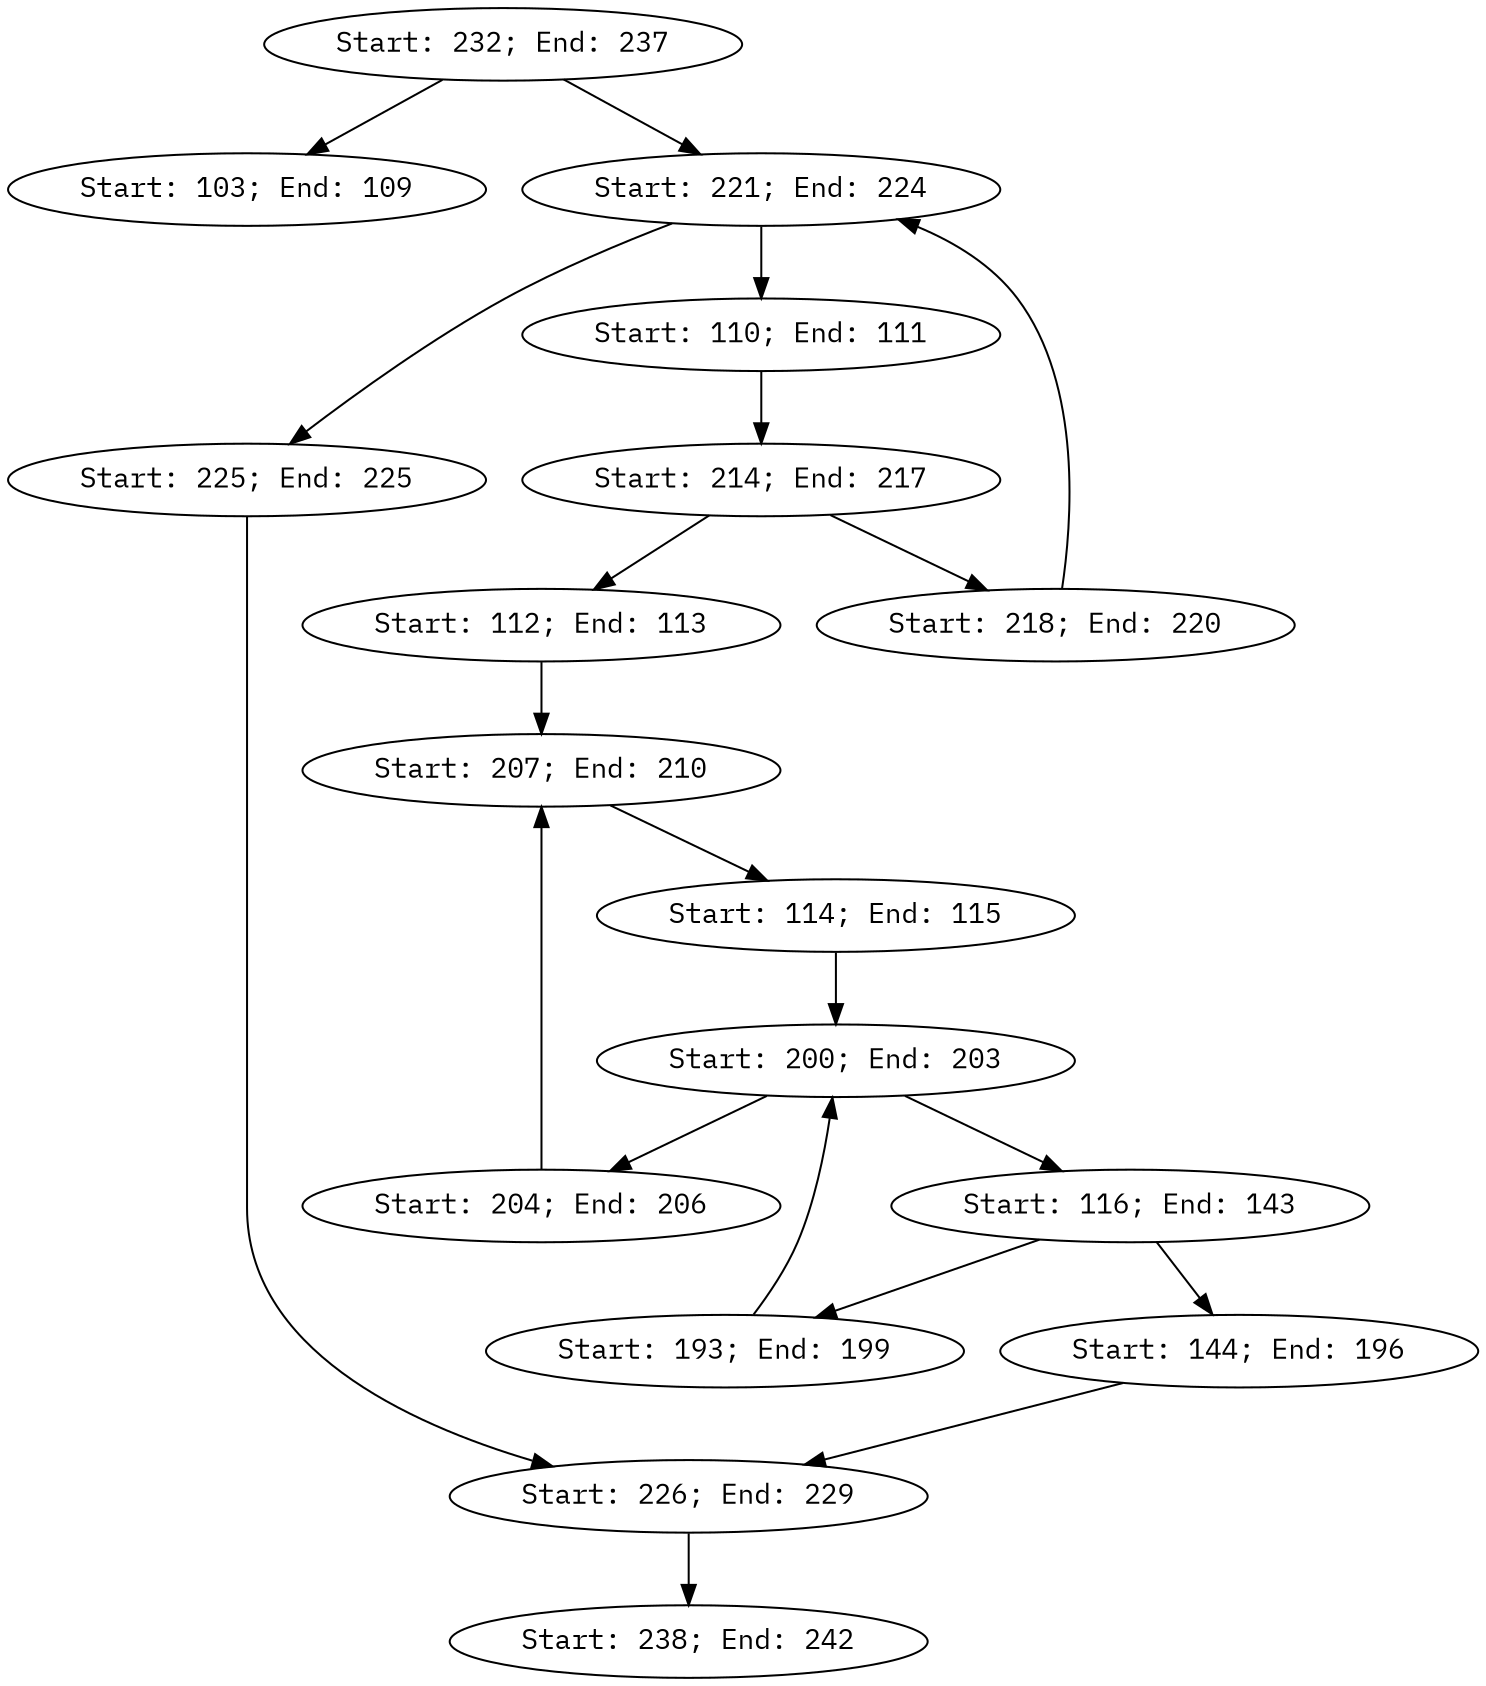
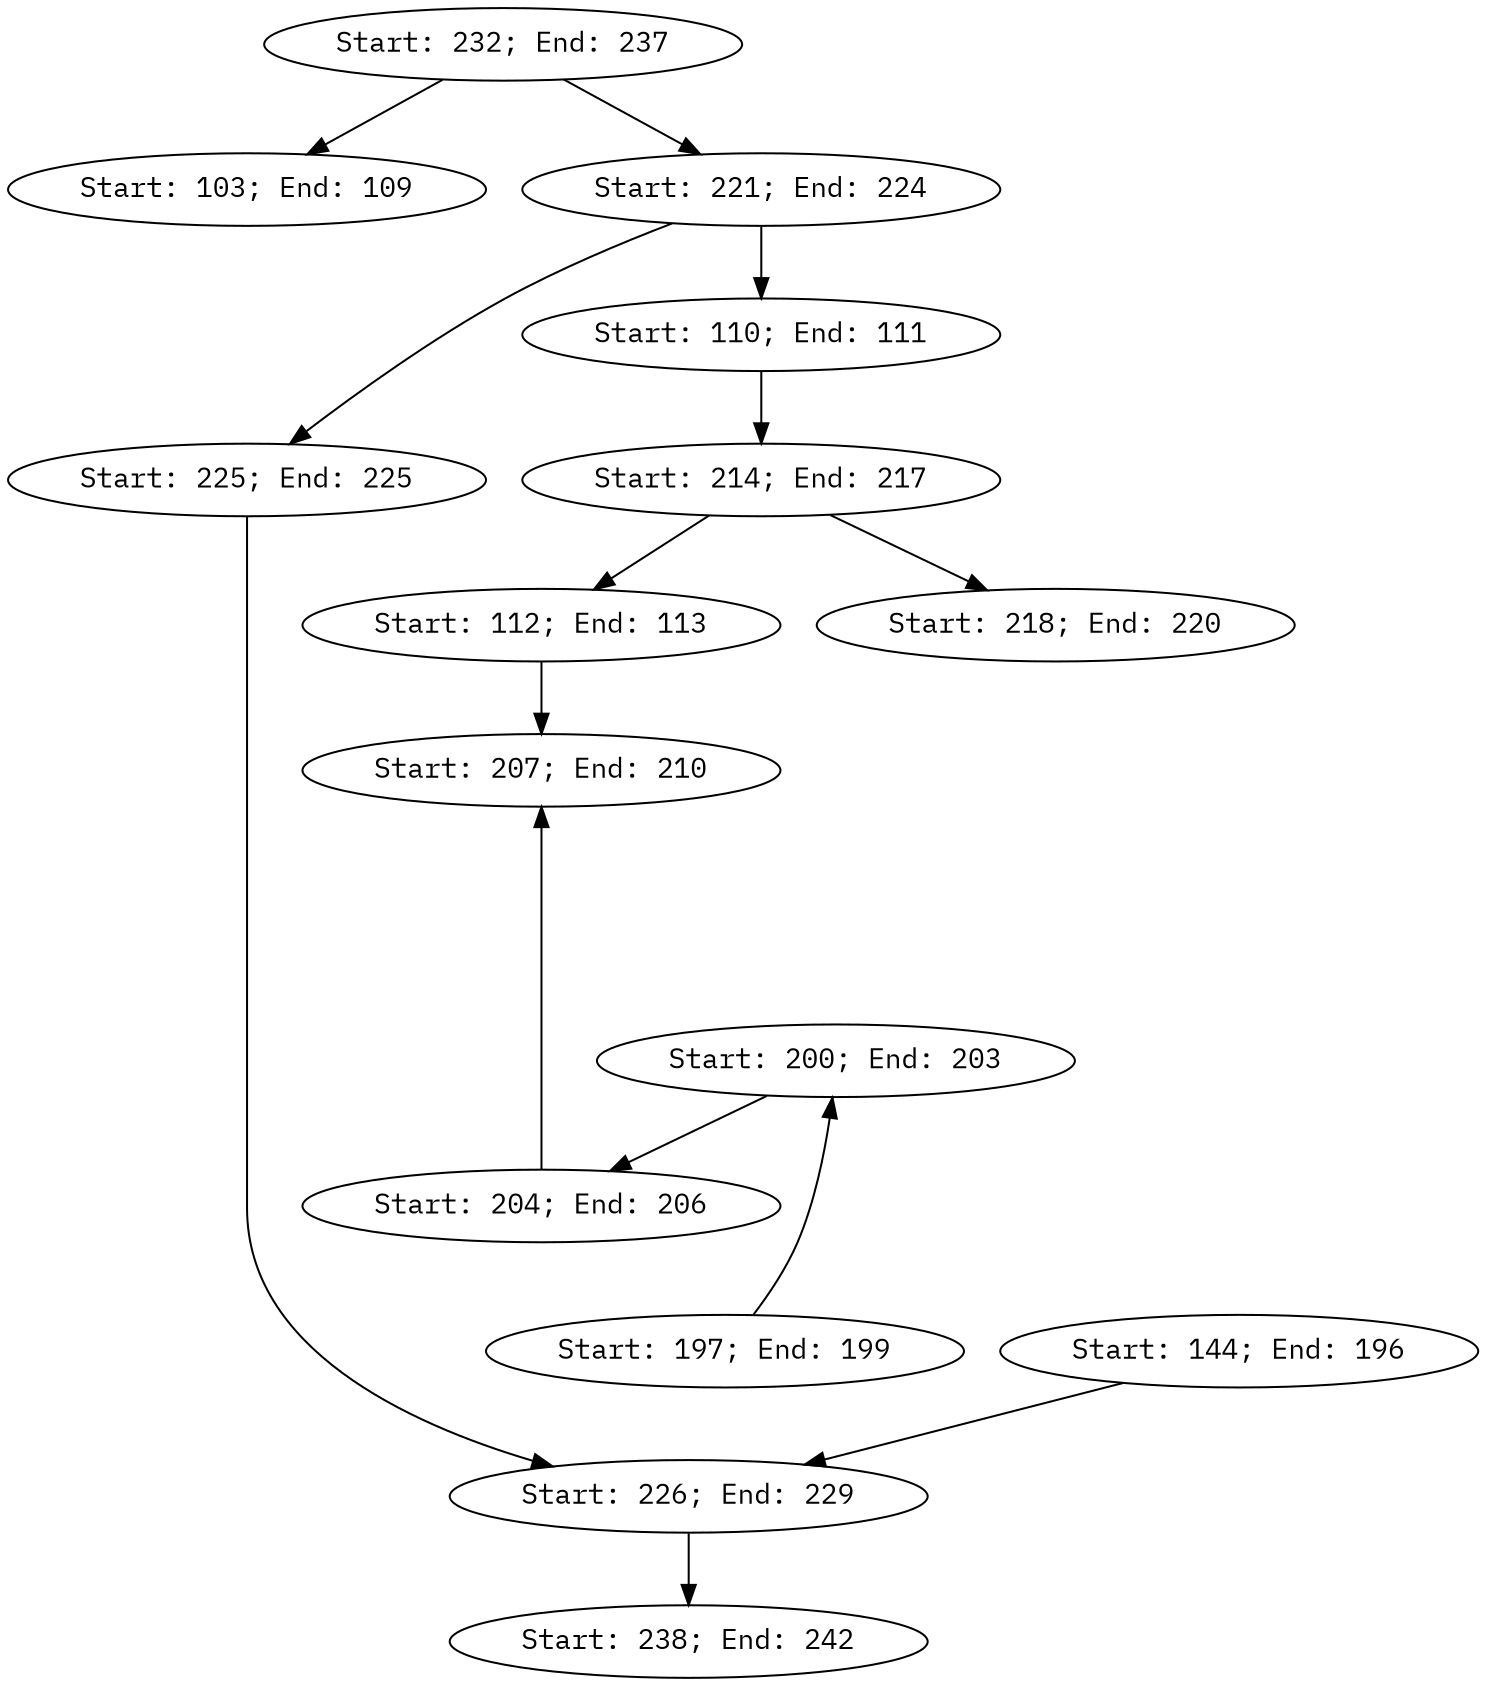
(1055, 378) -> none
(836, 916) -> none
(1130, 1206) -> none
(725, 1351) -> (725, 1351)
